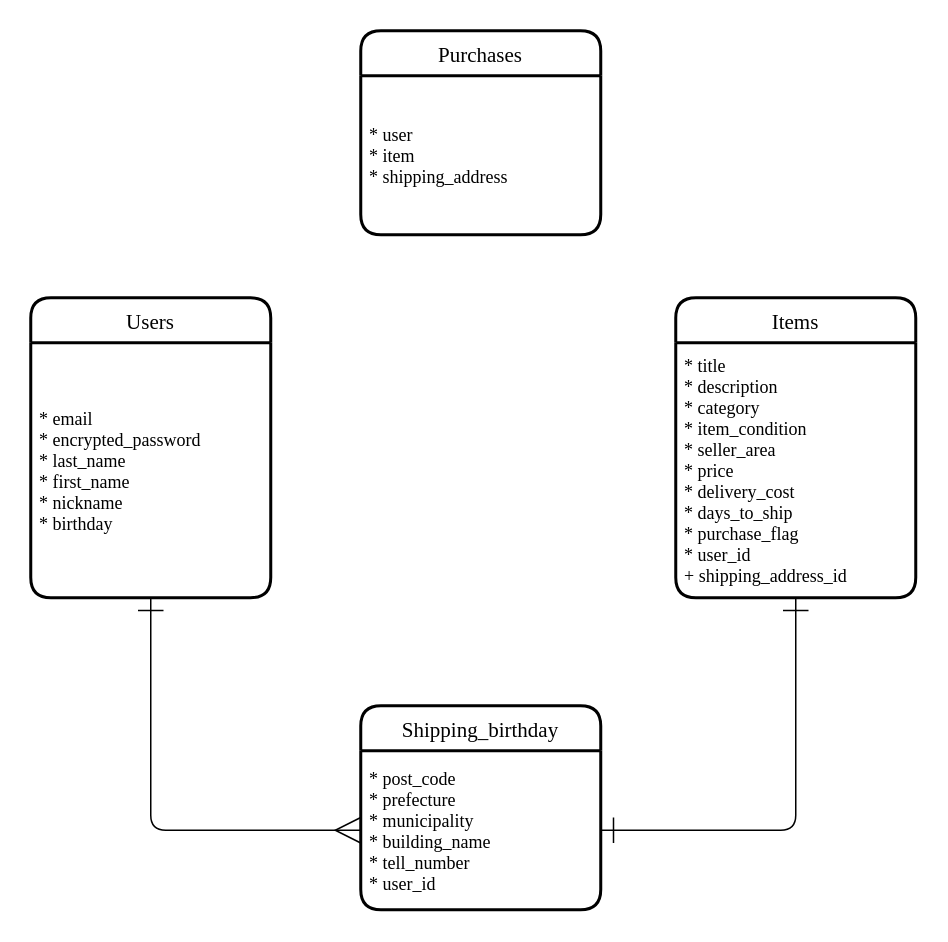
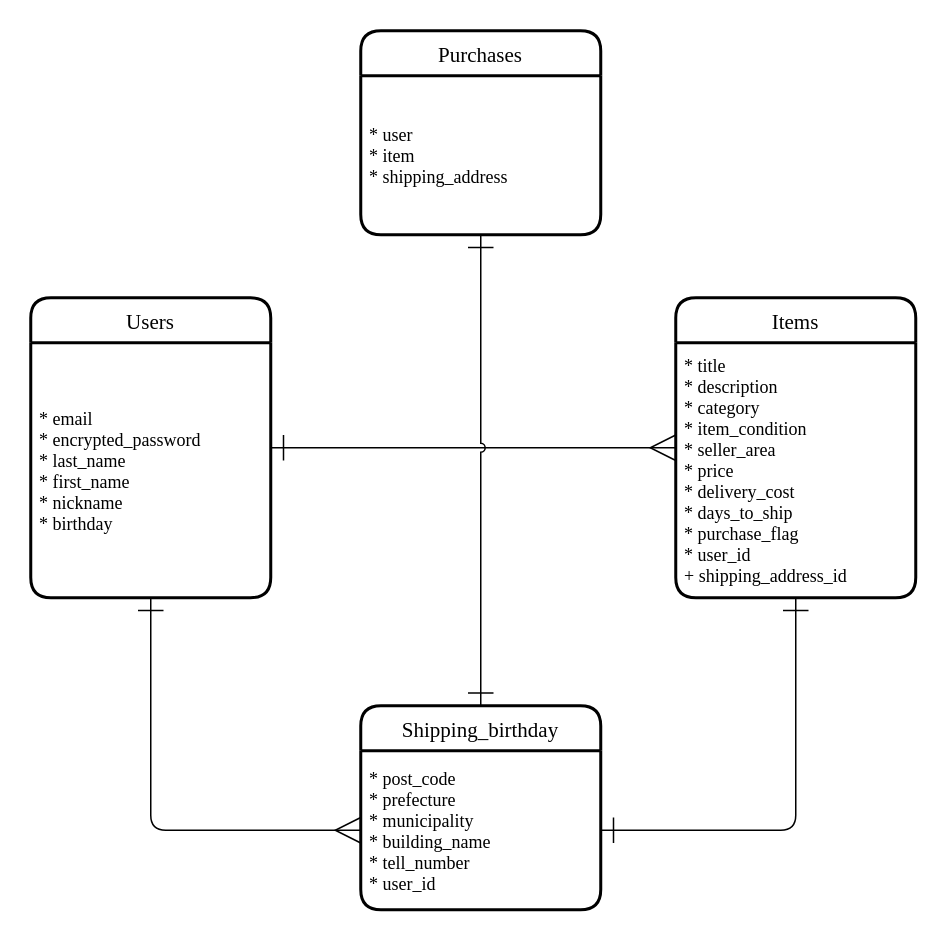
none -> (472, 448)
none -> (481, 469)
